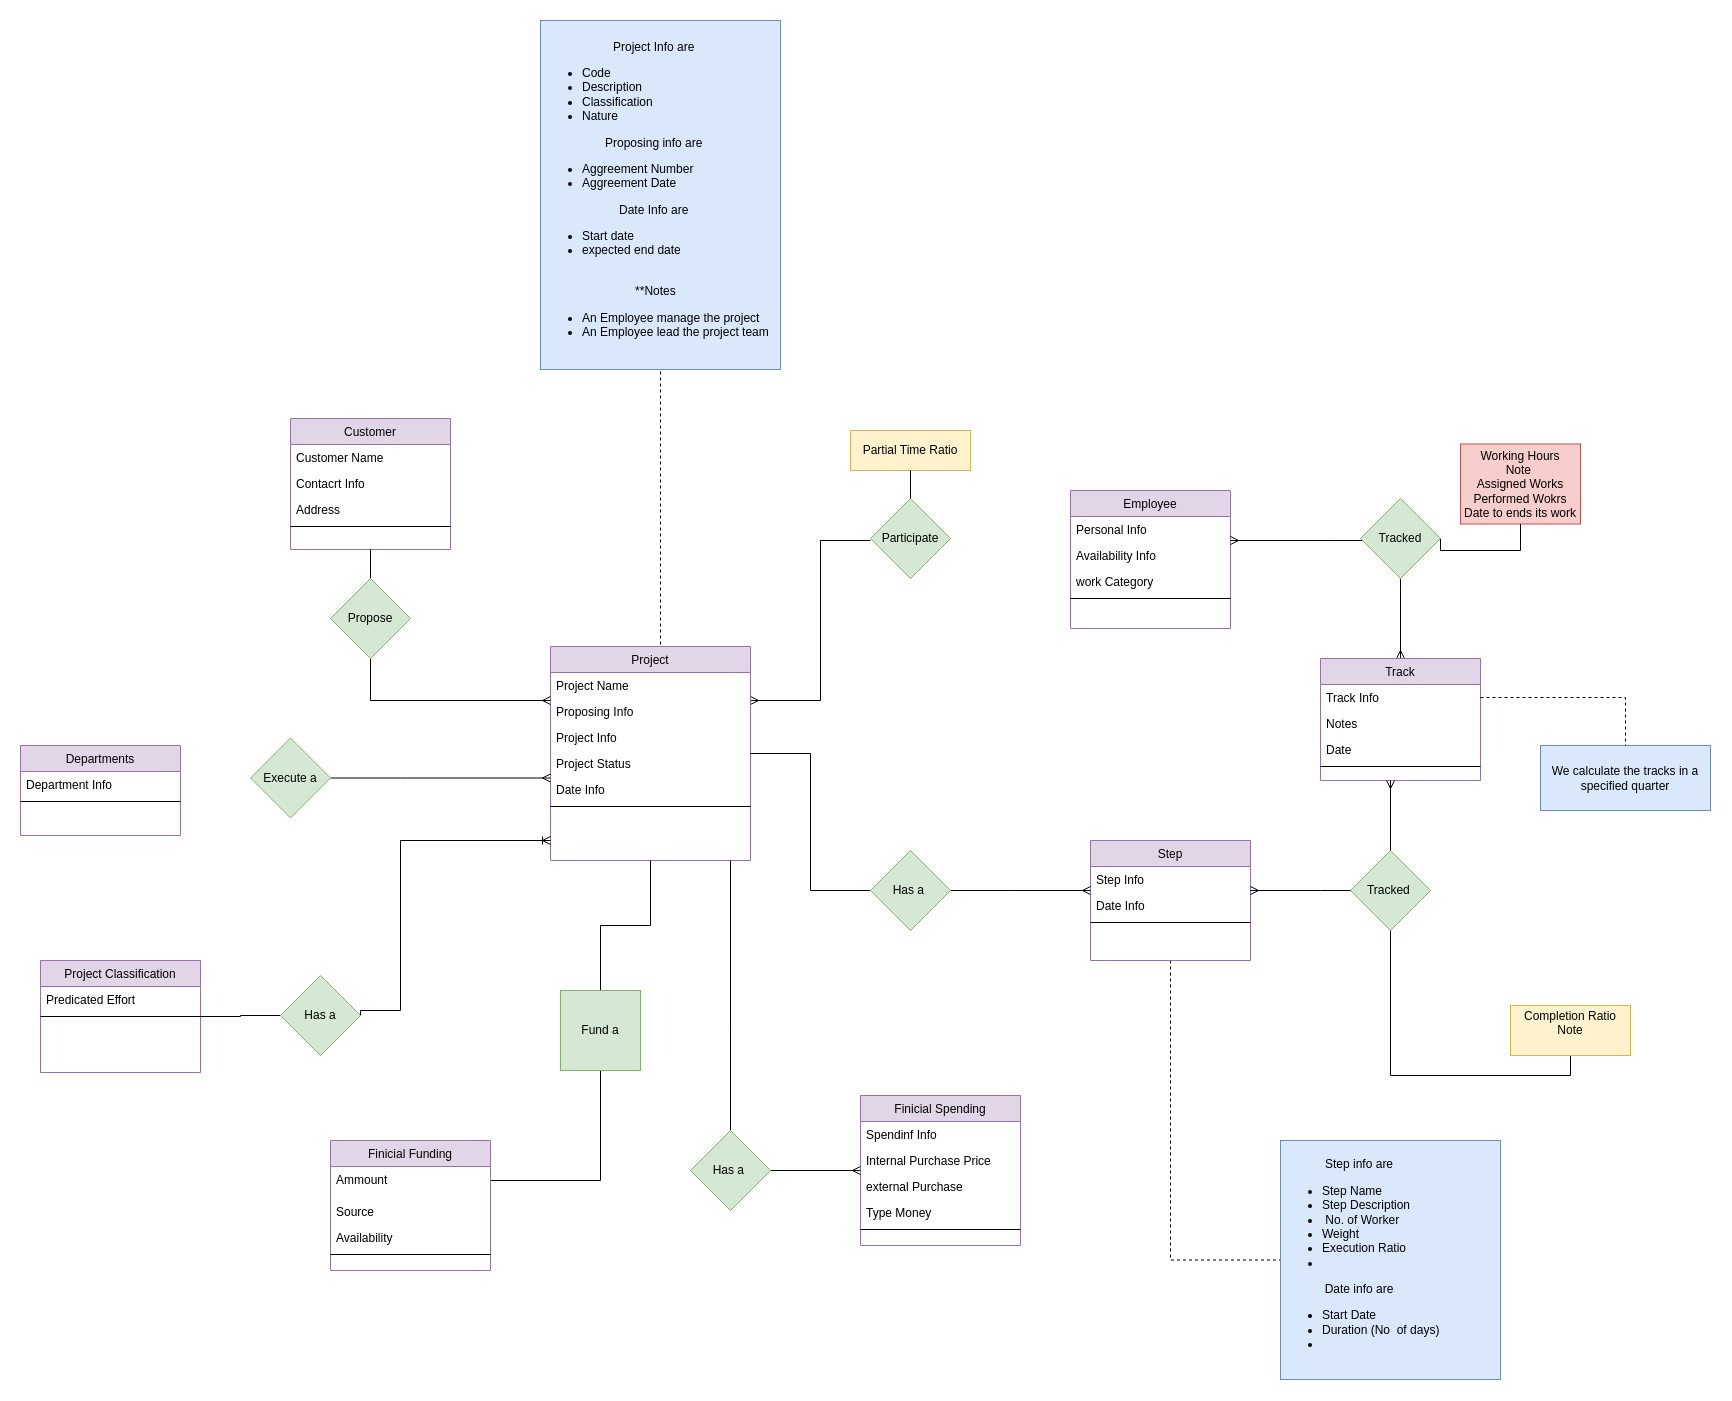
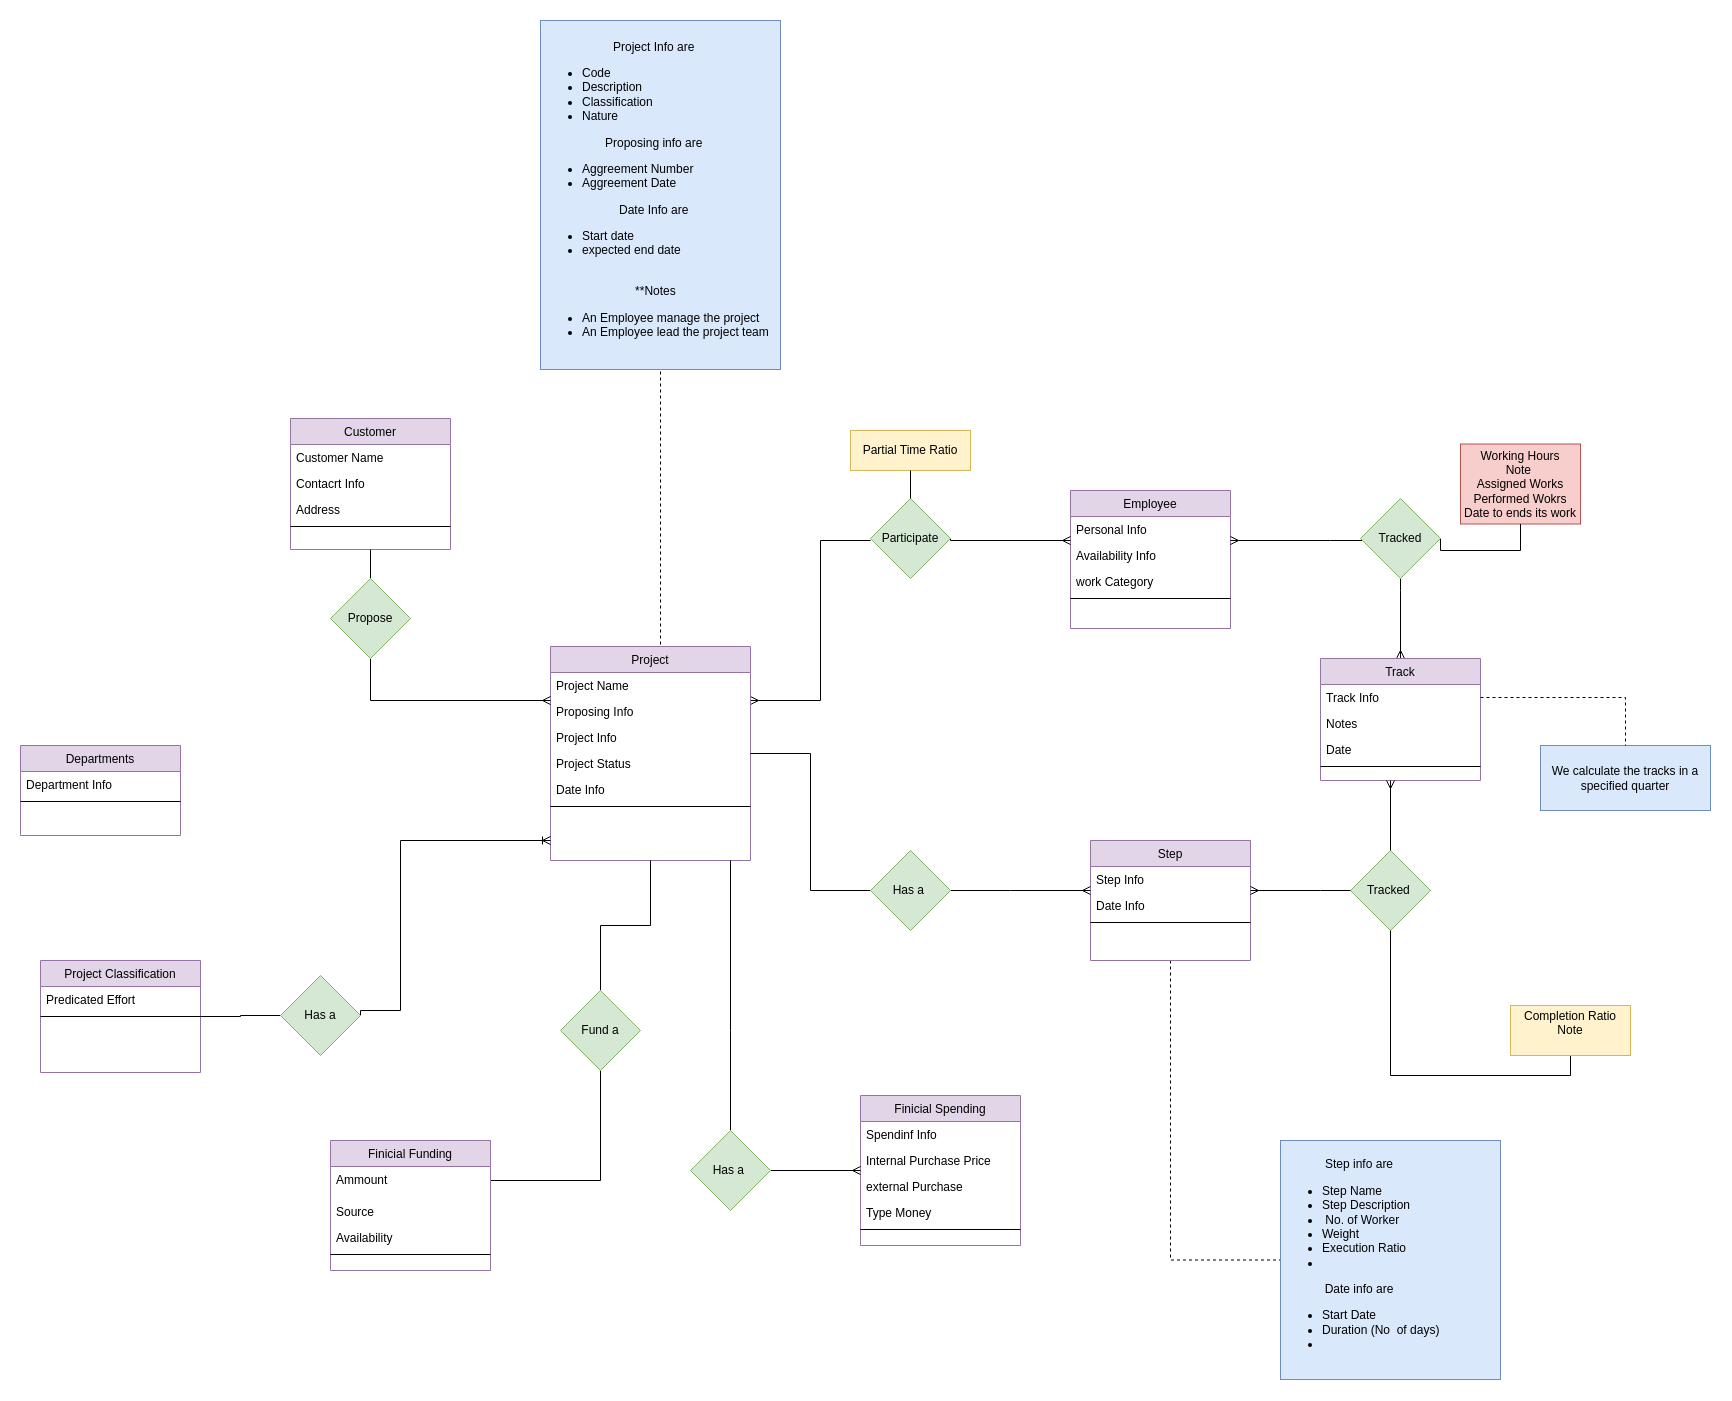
none -> (1009, 541)
(291, 778) -> none
(440, 778) -> none
(601, 1031) -> (601, 1031)
